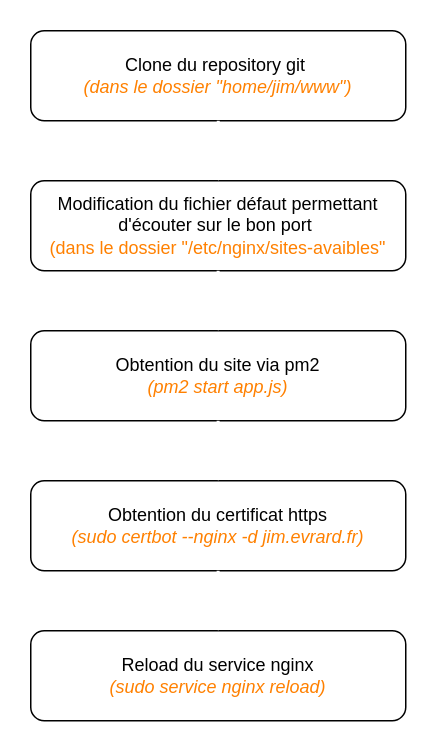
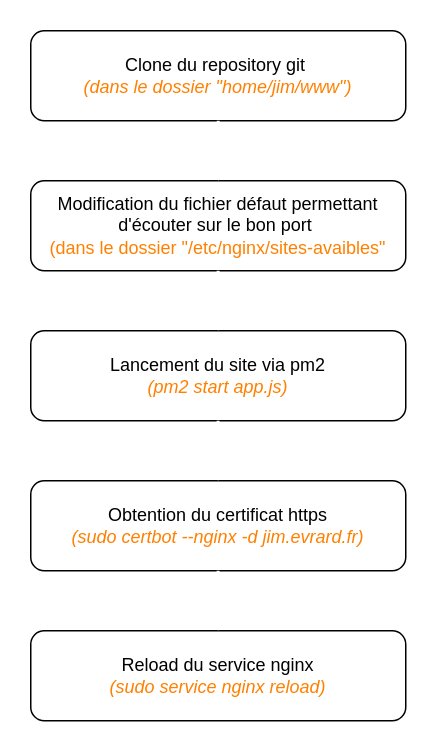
(218, 376) -> (218, 376)
